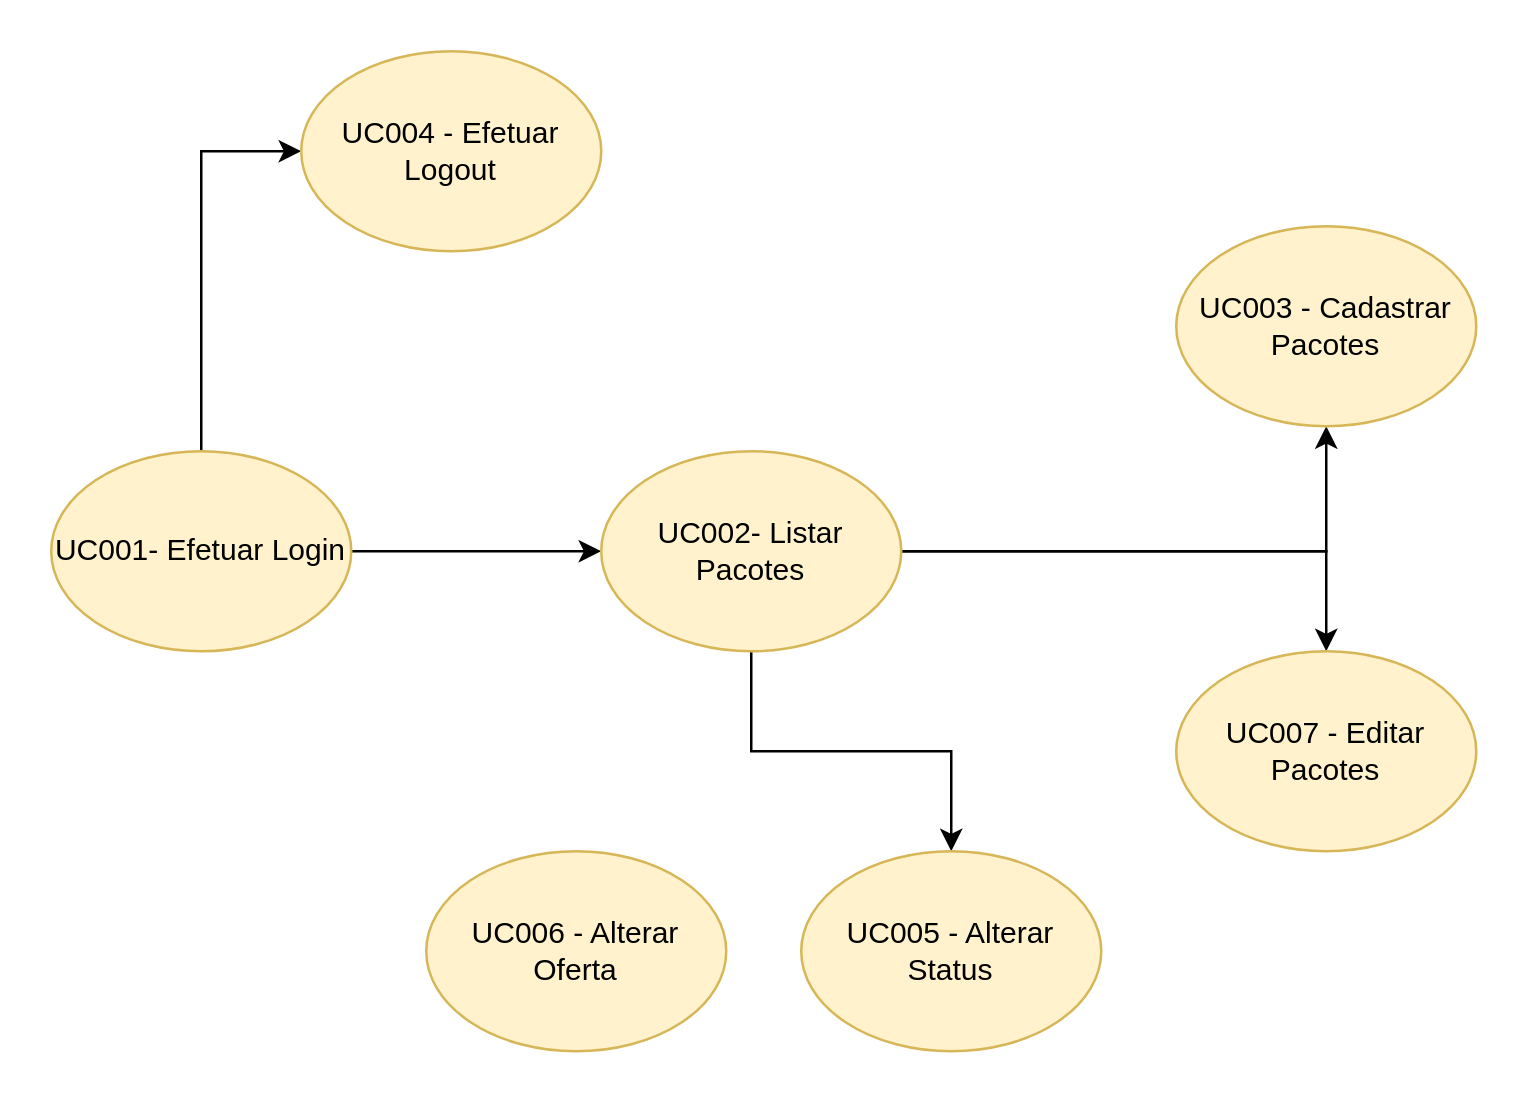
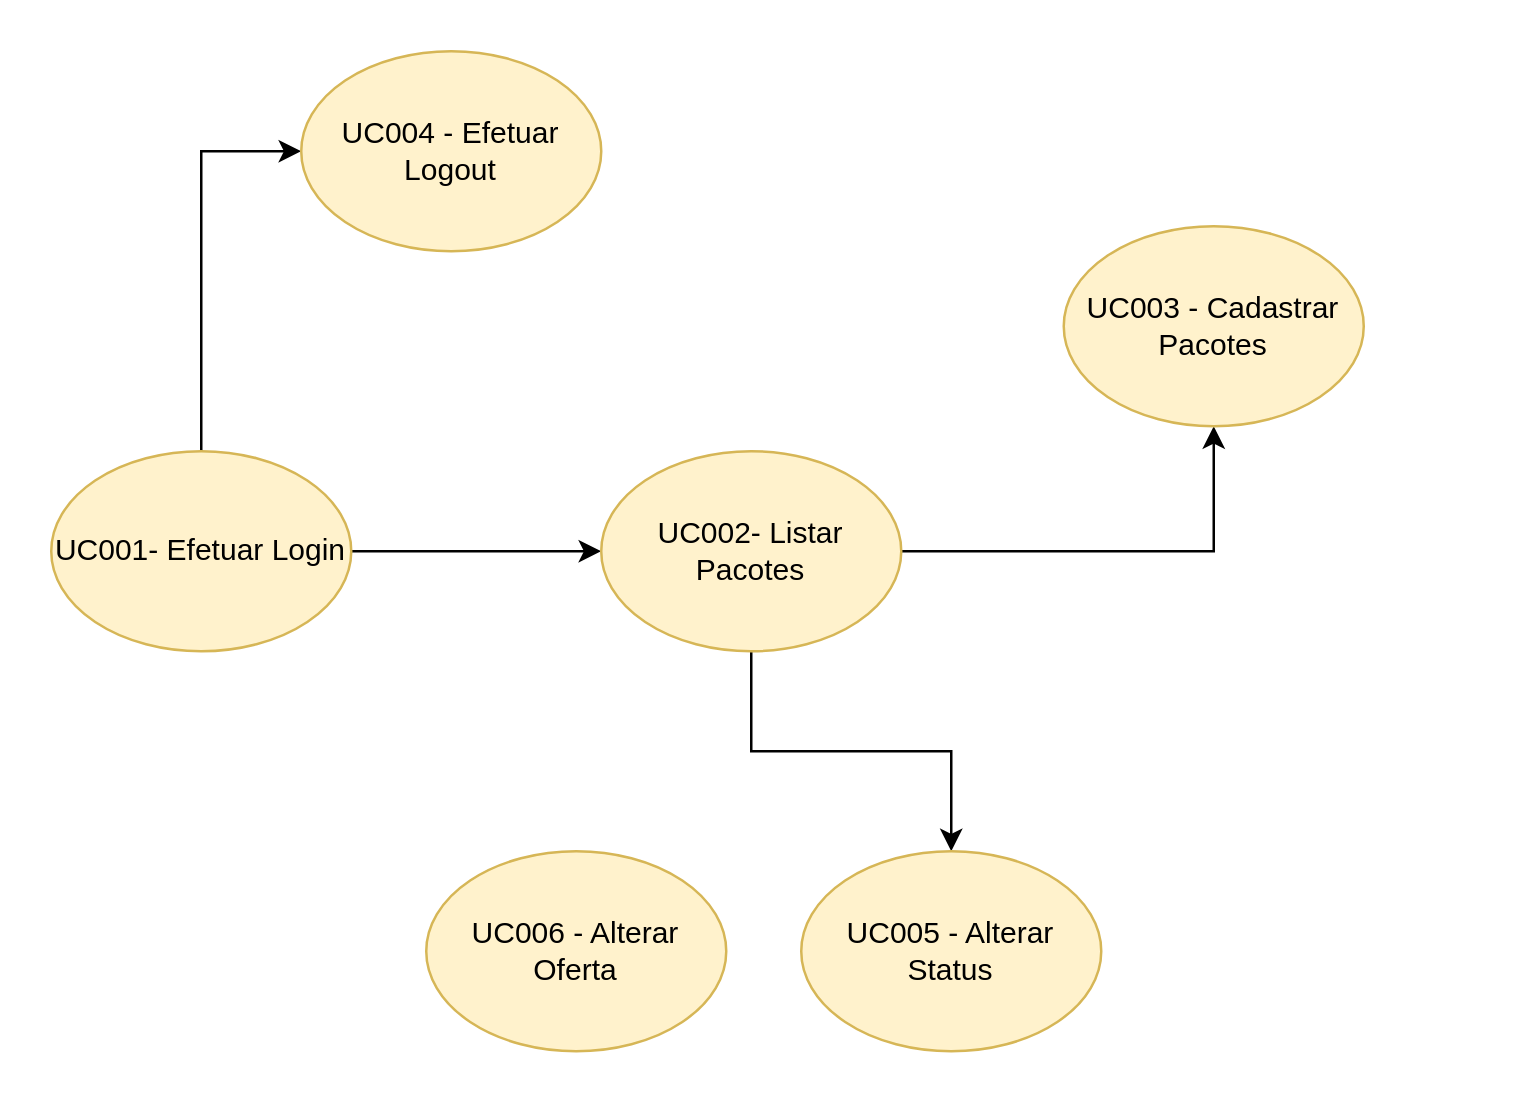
(1326, 326) -> (1214, 326)
(1326, 595) -> none
(1326, 751) -> none
